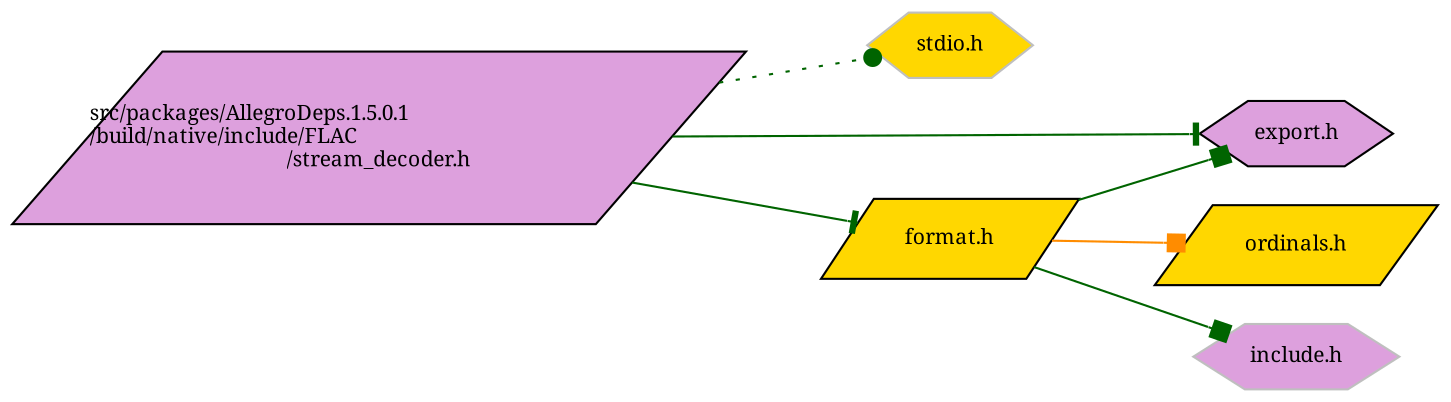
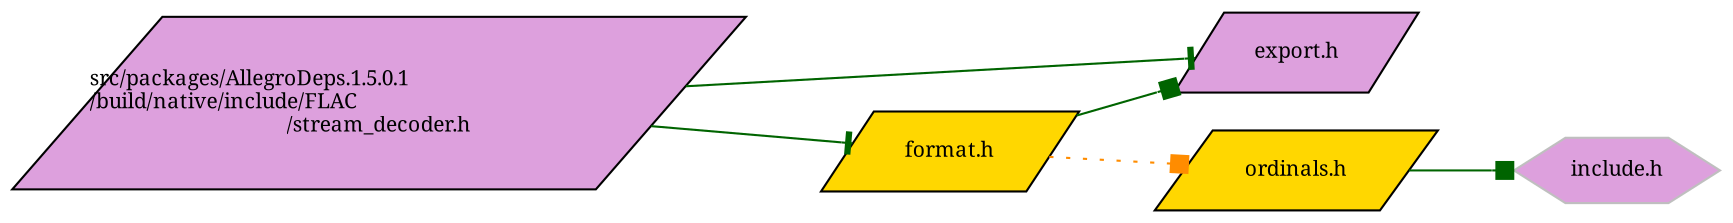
(950, 45) -> none
(1296, 134) -> (1296, 53)
(1108, 242) -> (1108, 160)
(1121, 297) -> (1450, 170)
